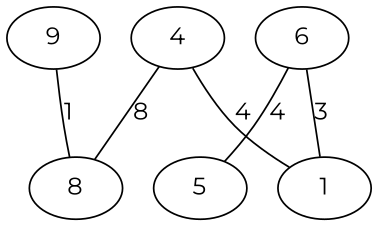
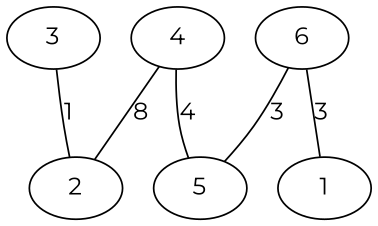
(54, 38) -> (54, 38)
(278, 113) -> (278, 113)
(234, 125) -> (178, 114)
(76, 188) -> (76, 188)
